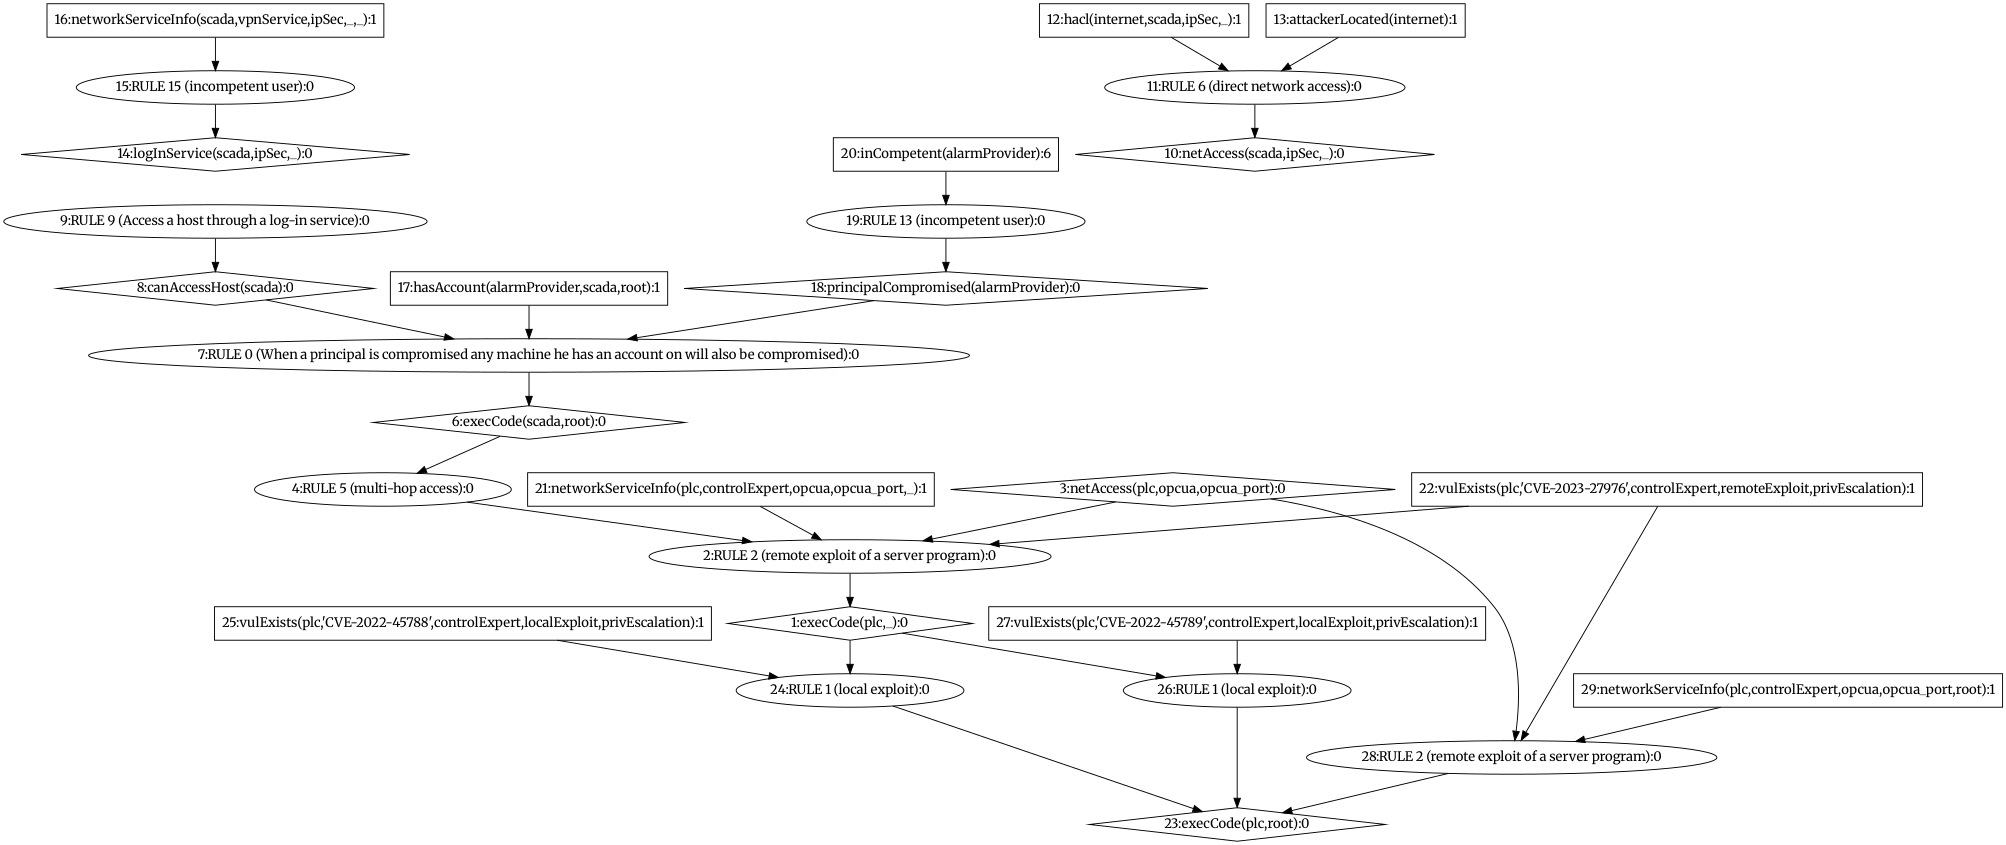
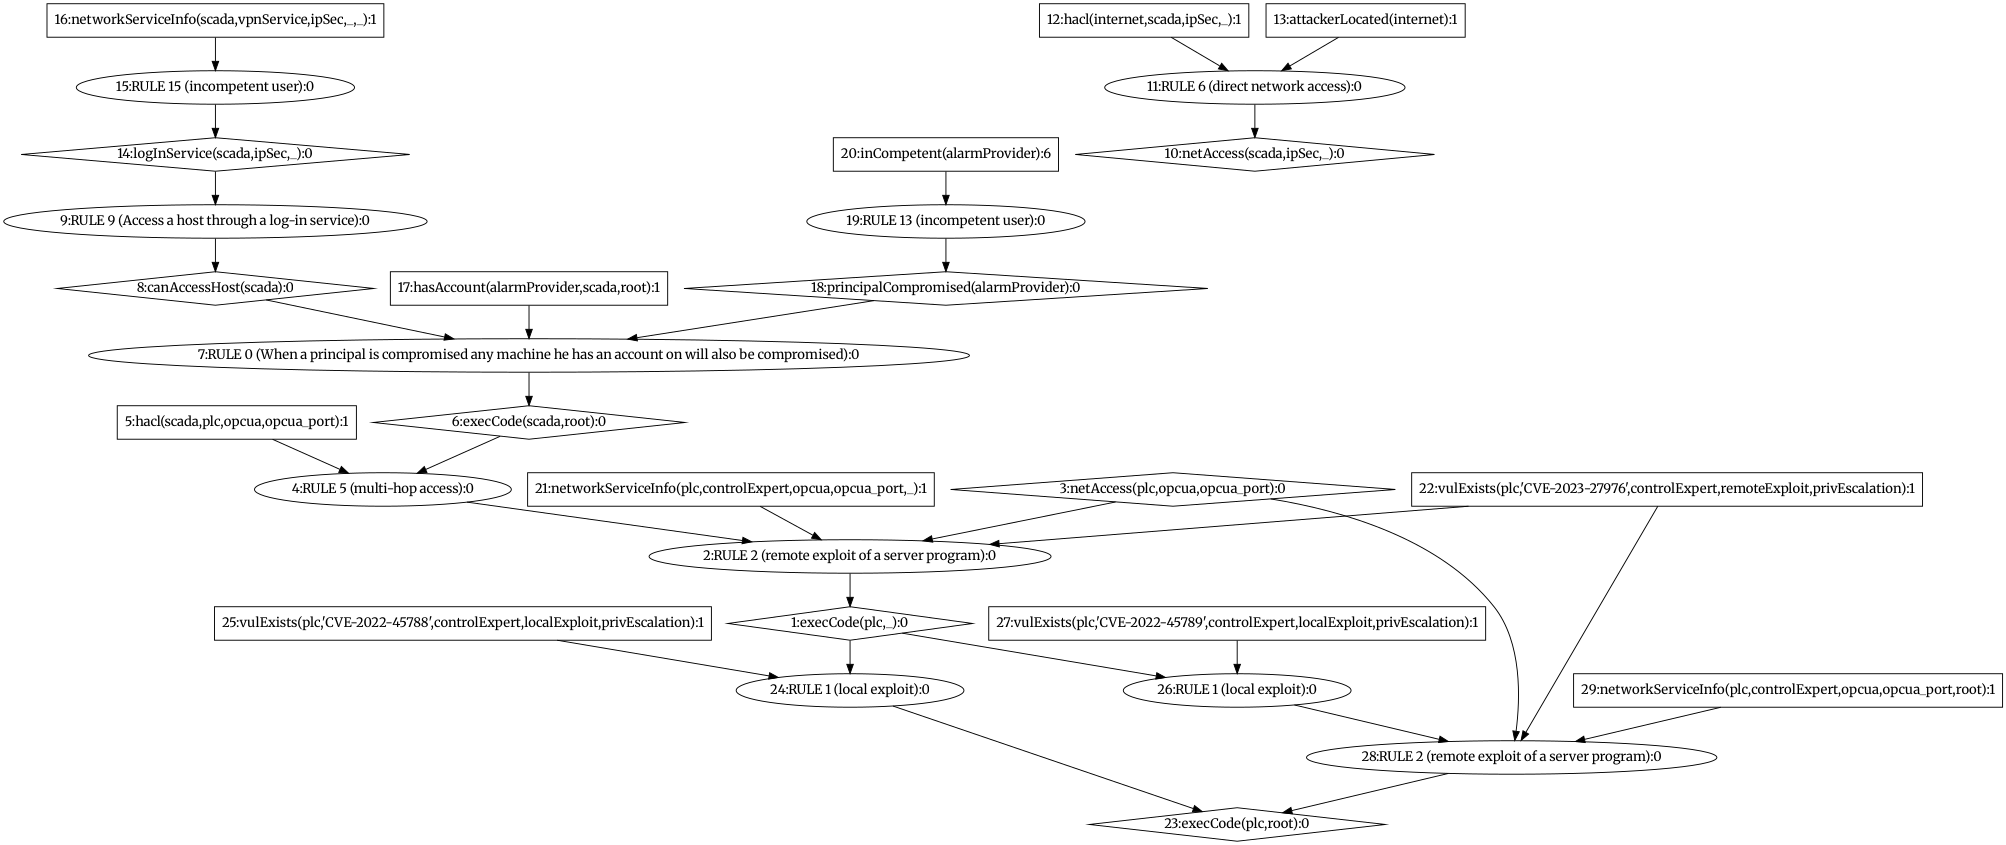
none -> (215, 183)
none -> (237, 422)
(1237, 753) -> (1367, 722)
